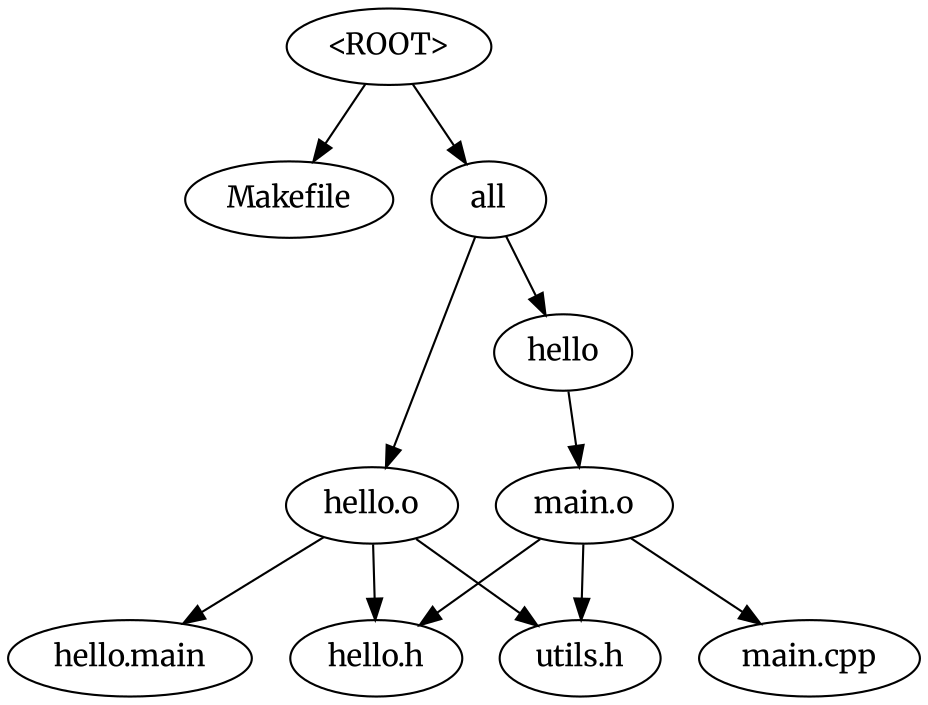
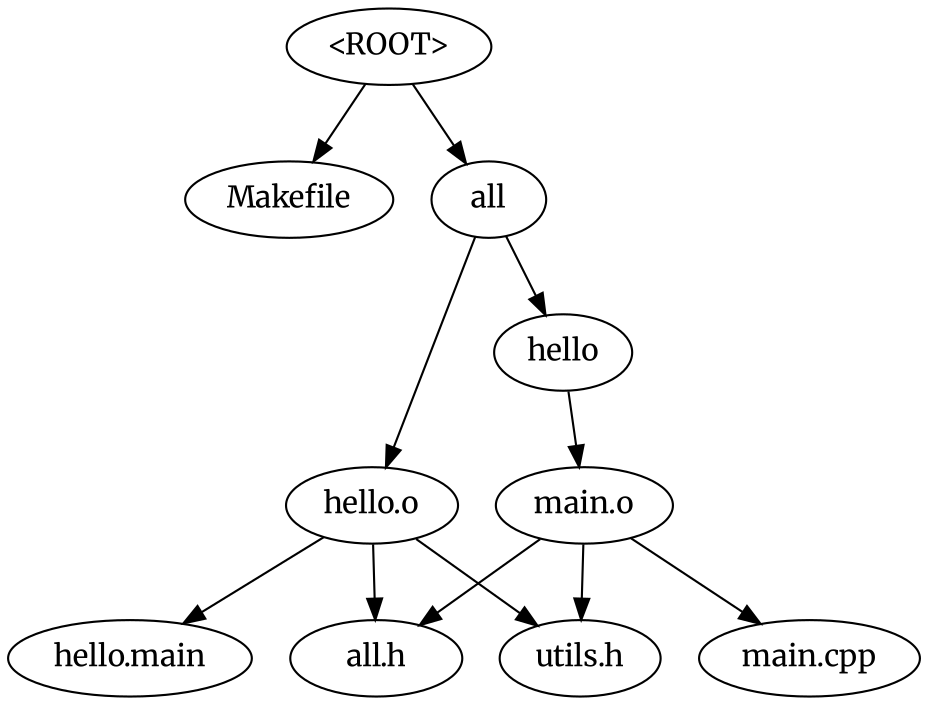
(376, 658) -> (376, 658)
